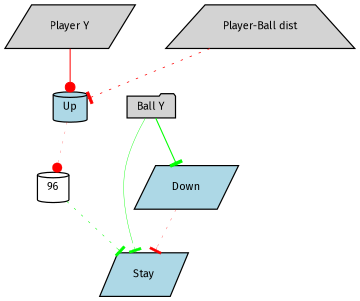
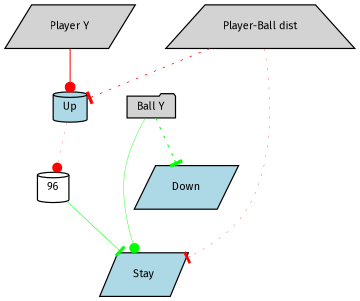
(165, 139) -> (165, 139)
(124, 179) -> (124, 179)
(92, 225) -> (92, 225)
(167, 228) -> (264, 167)
